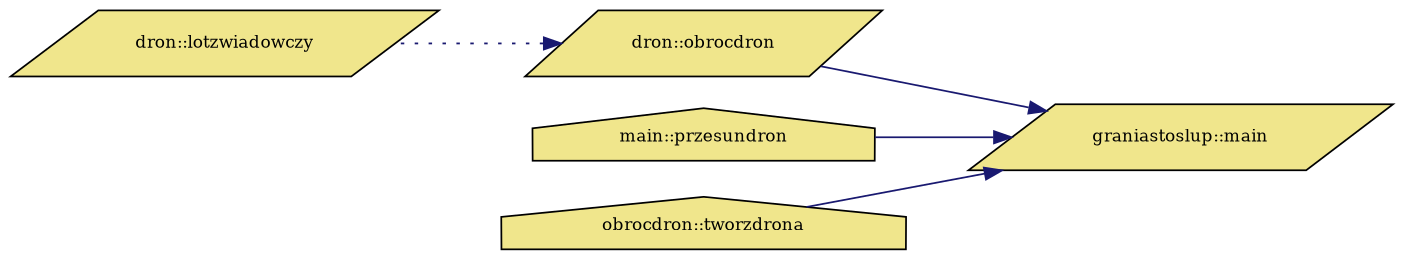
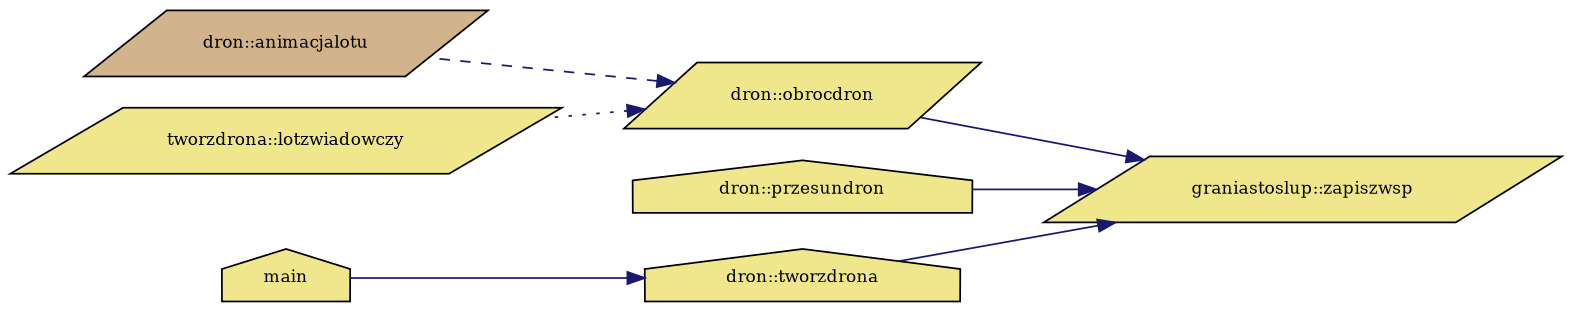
(225, 43) -> (286, 141)
none -> (286, 43)
(704, 137) -> (803, 189)
(1181, 137) -> (1303, 189)
(704, 226) -> (803, 278)
none -> (286, 278)
